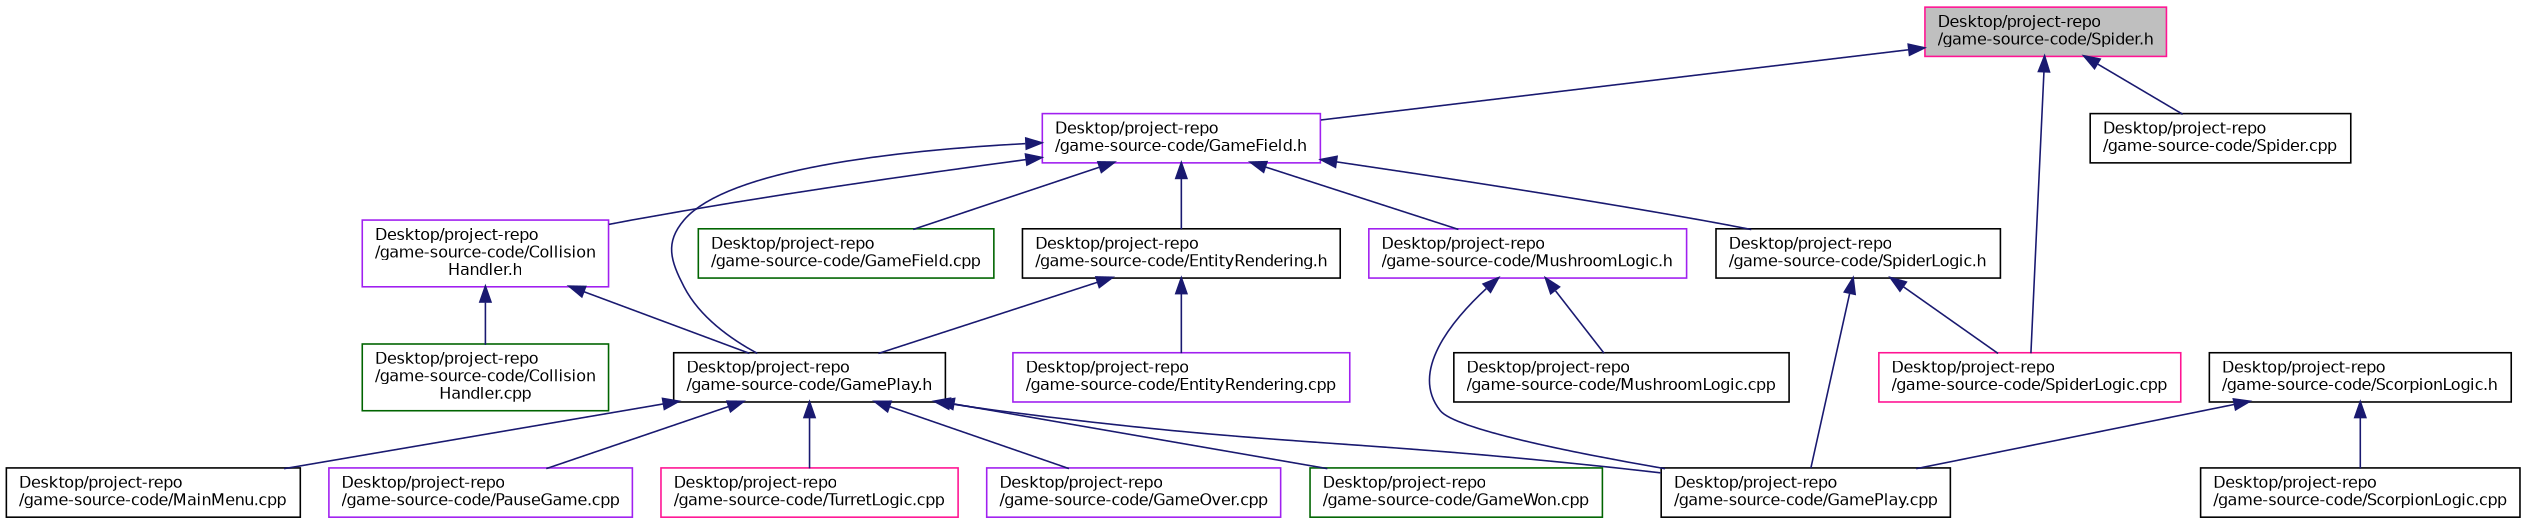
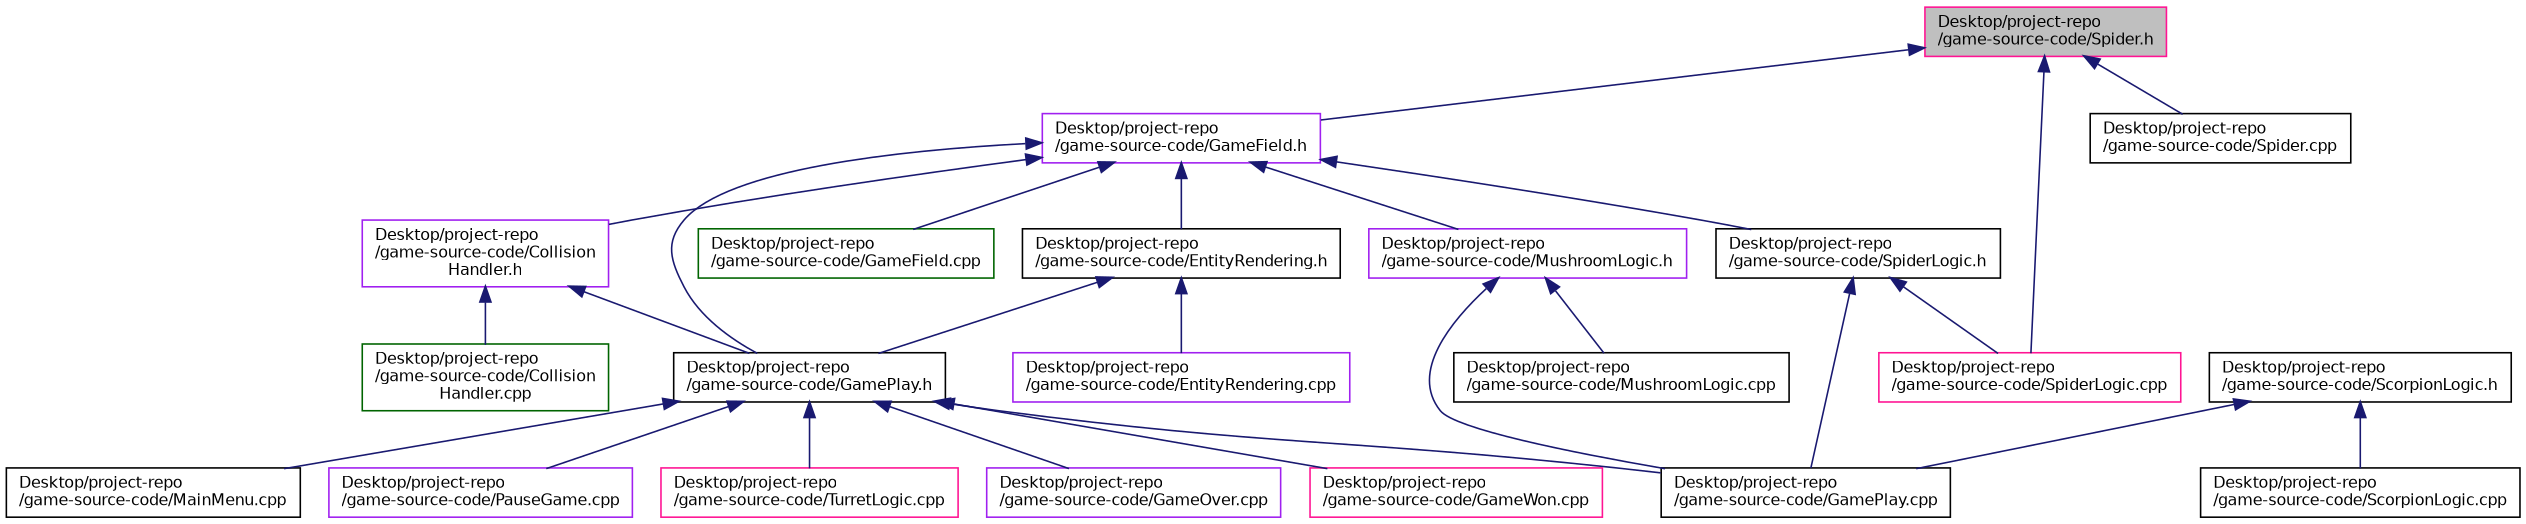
(1456, 493) -> (1456, 493)
